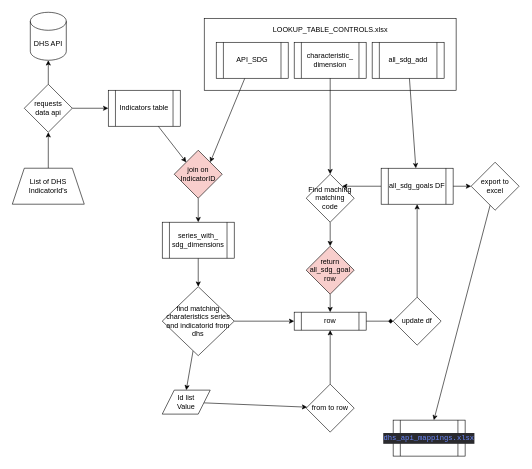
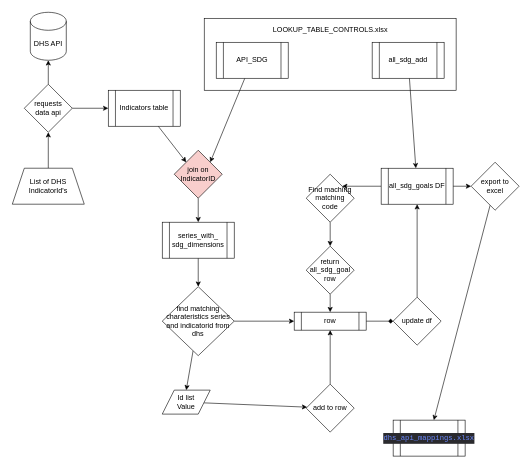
(330, 60) -> none
(330, 168) -> none
(330, 270) -> (330, 270)
(330, 408) -> (330, 408)
